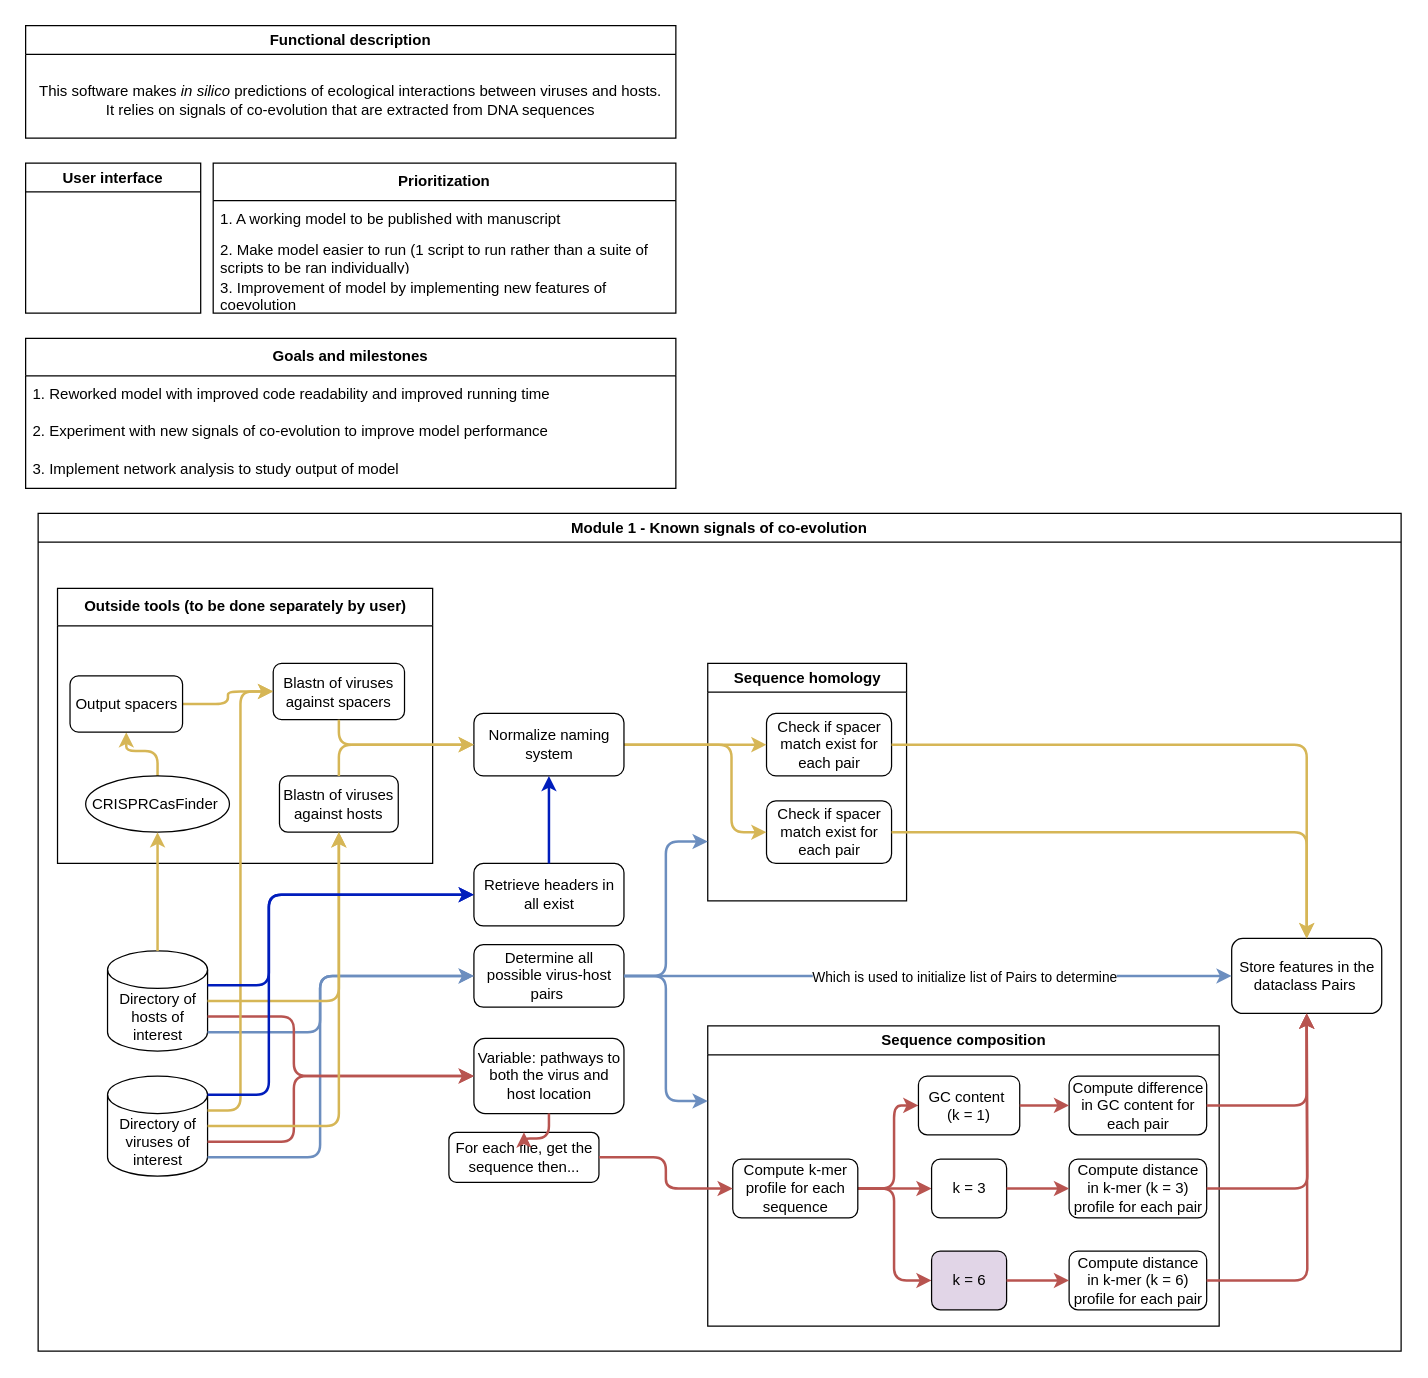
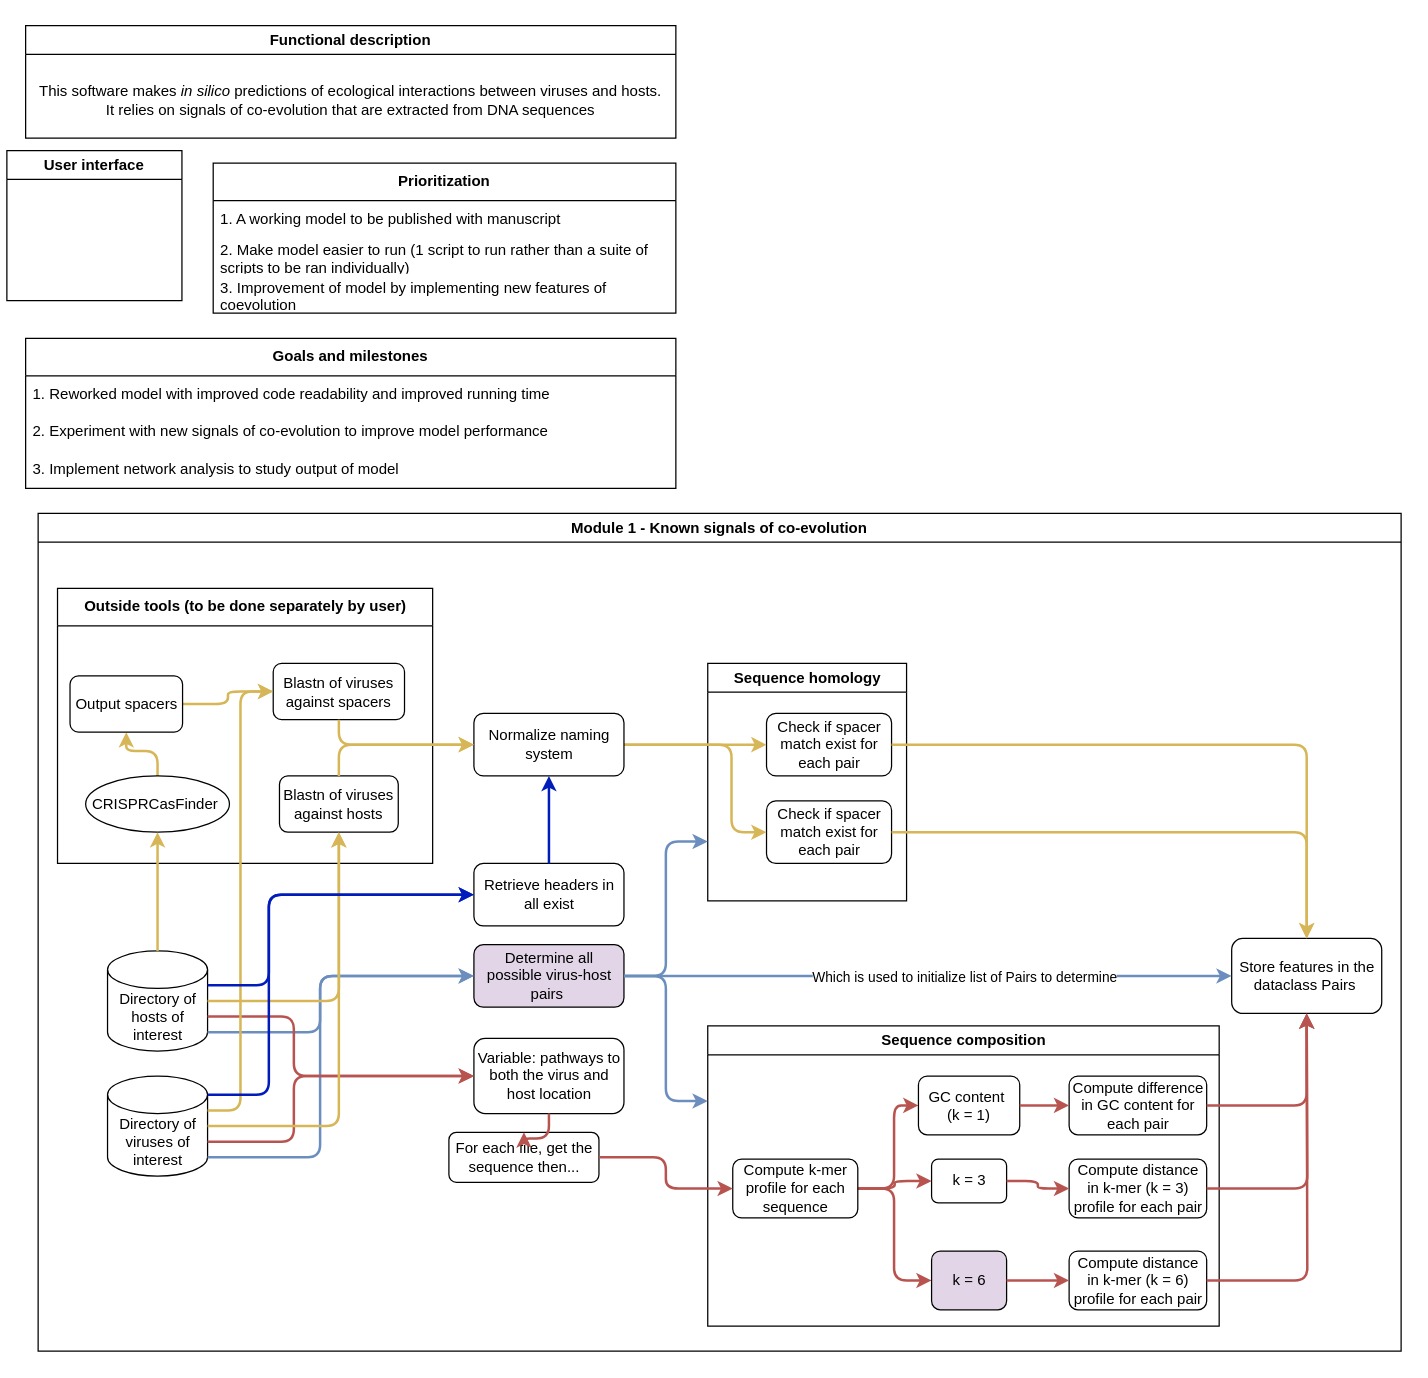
(113, 238) -> (94, 226)
(549, 976) -> (549, 976)
(969, 1188) -> (969, 1181)
